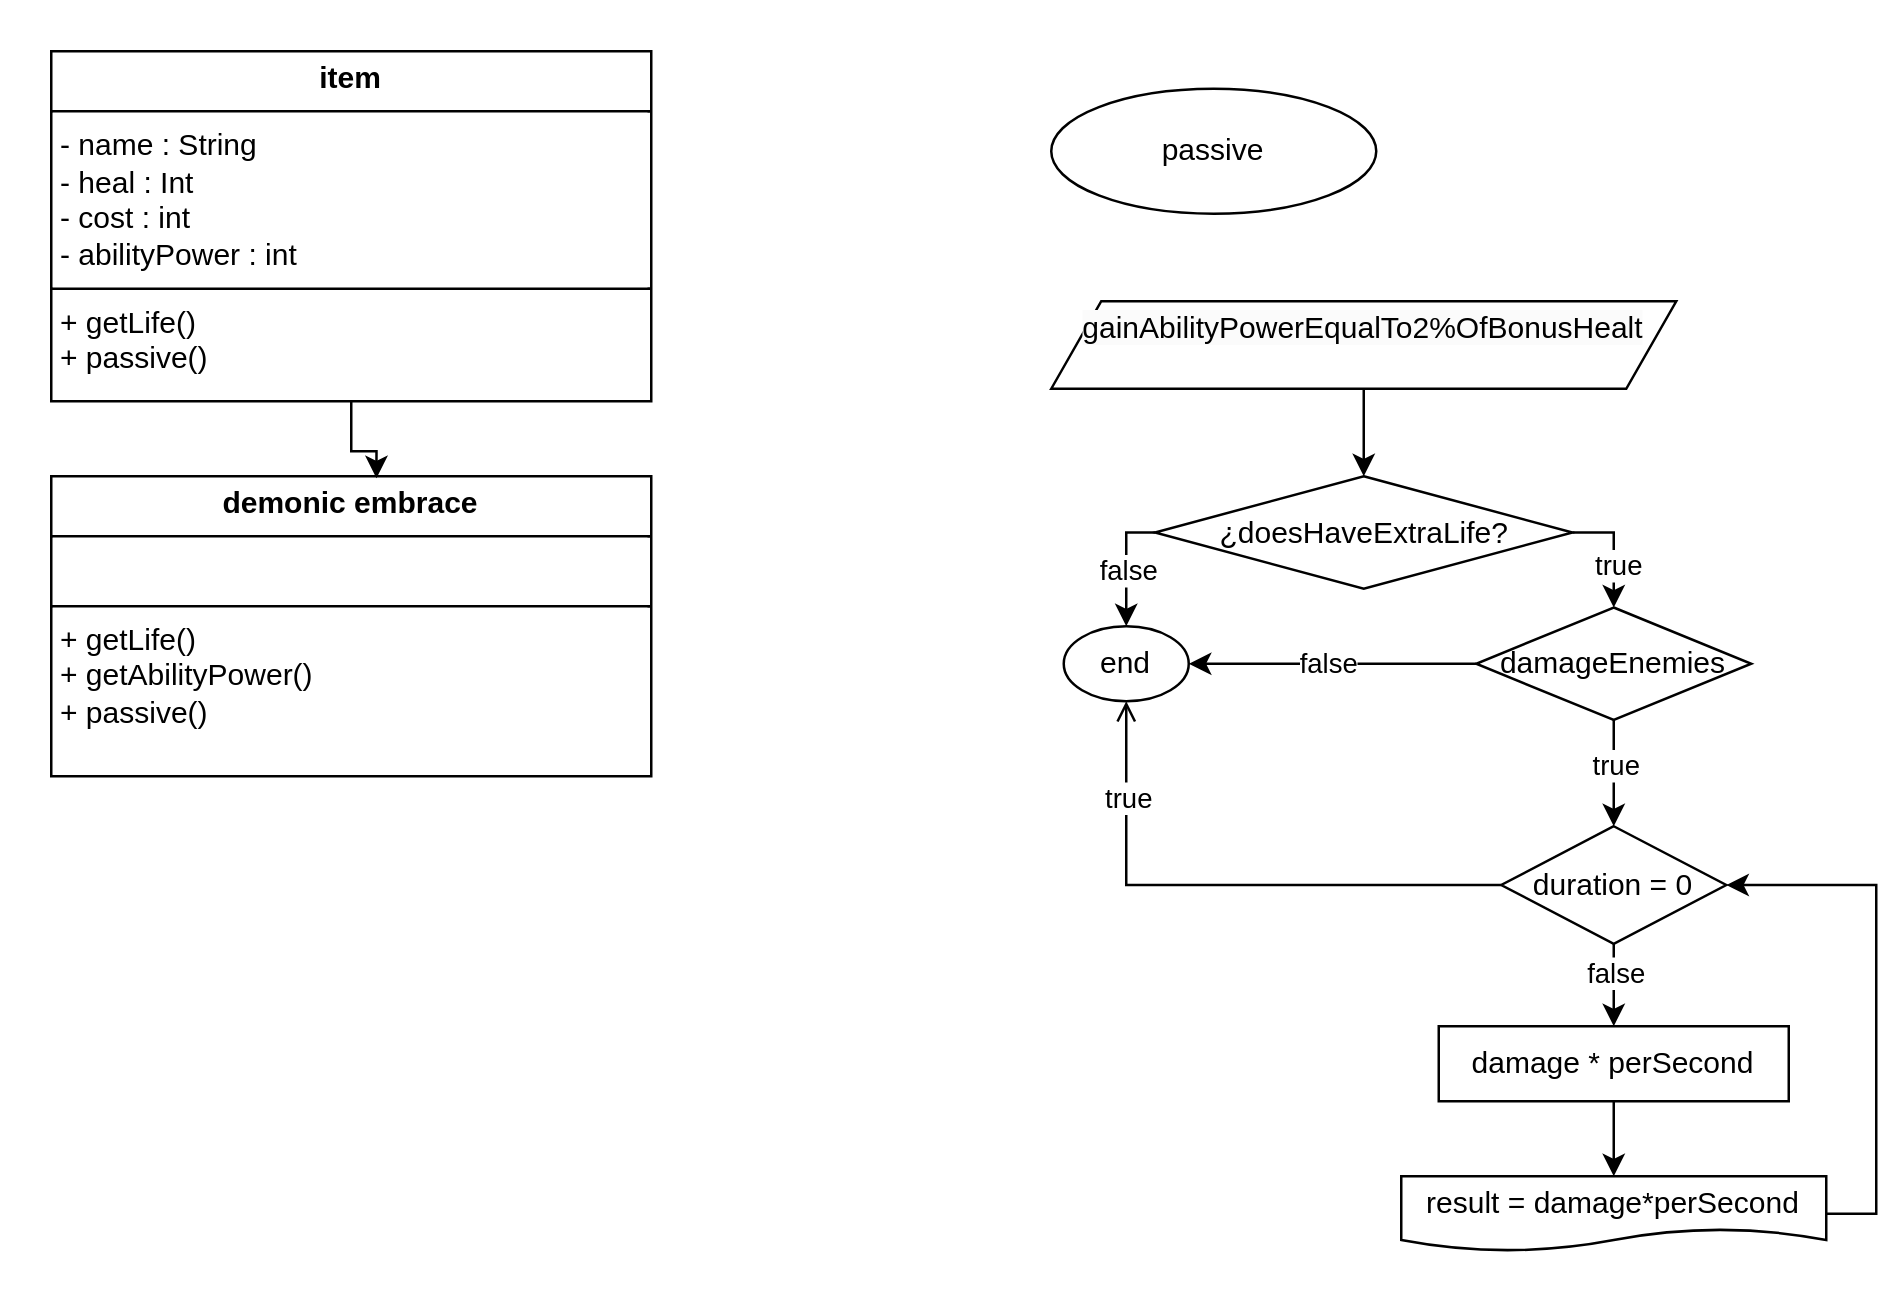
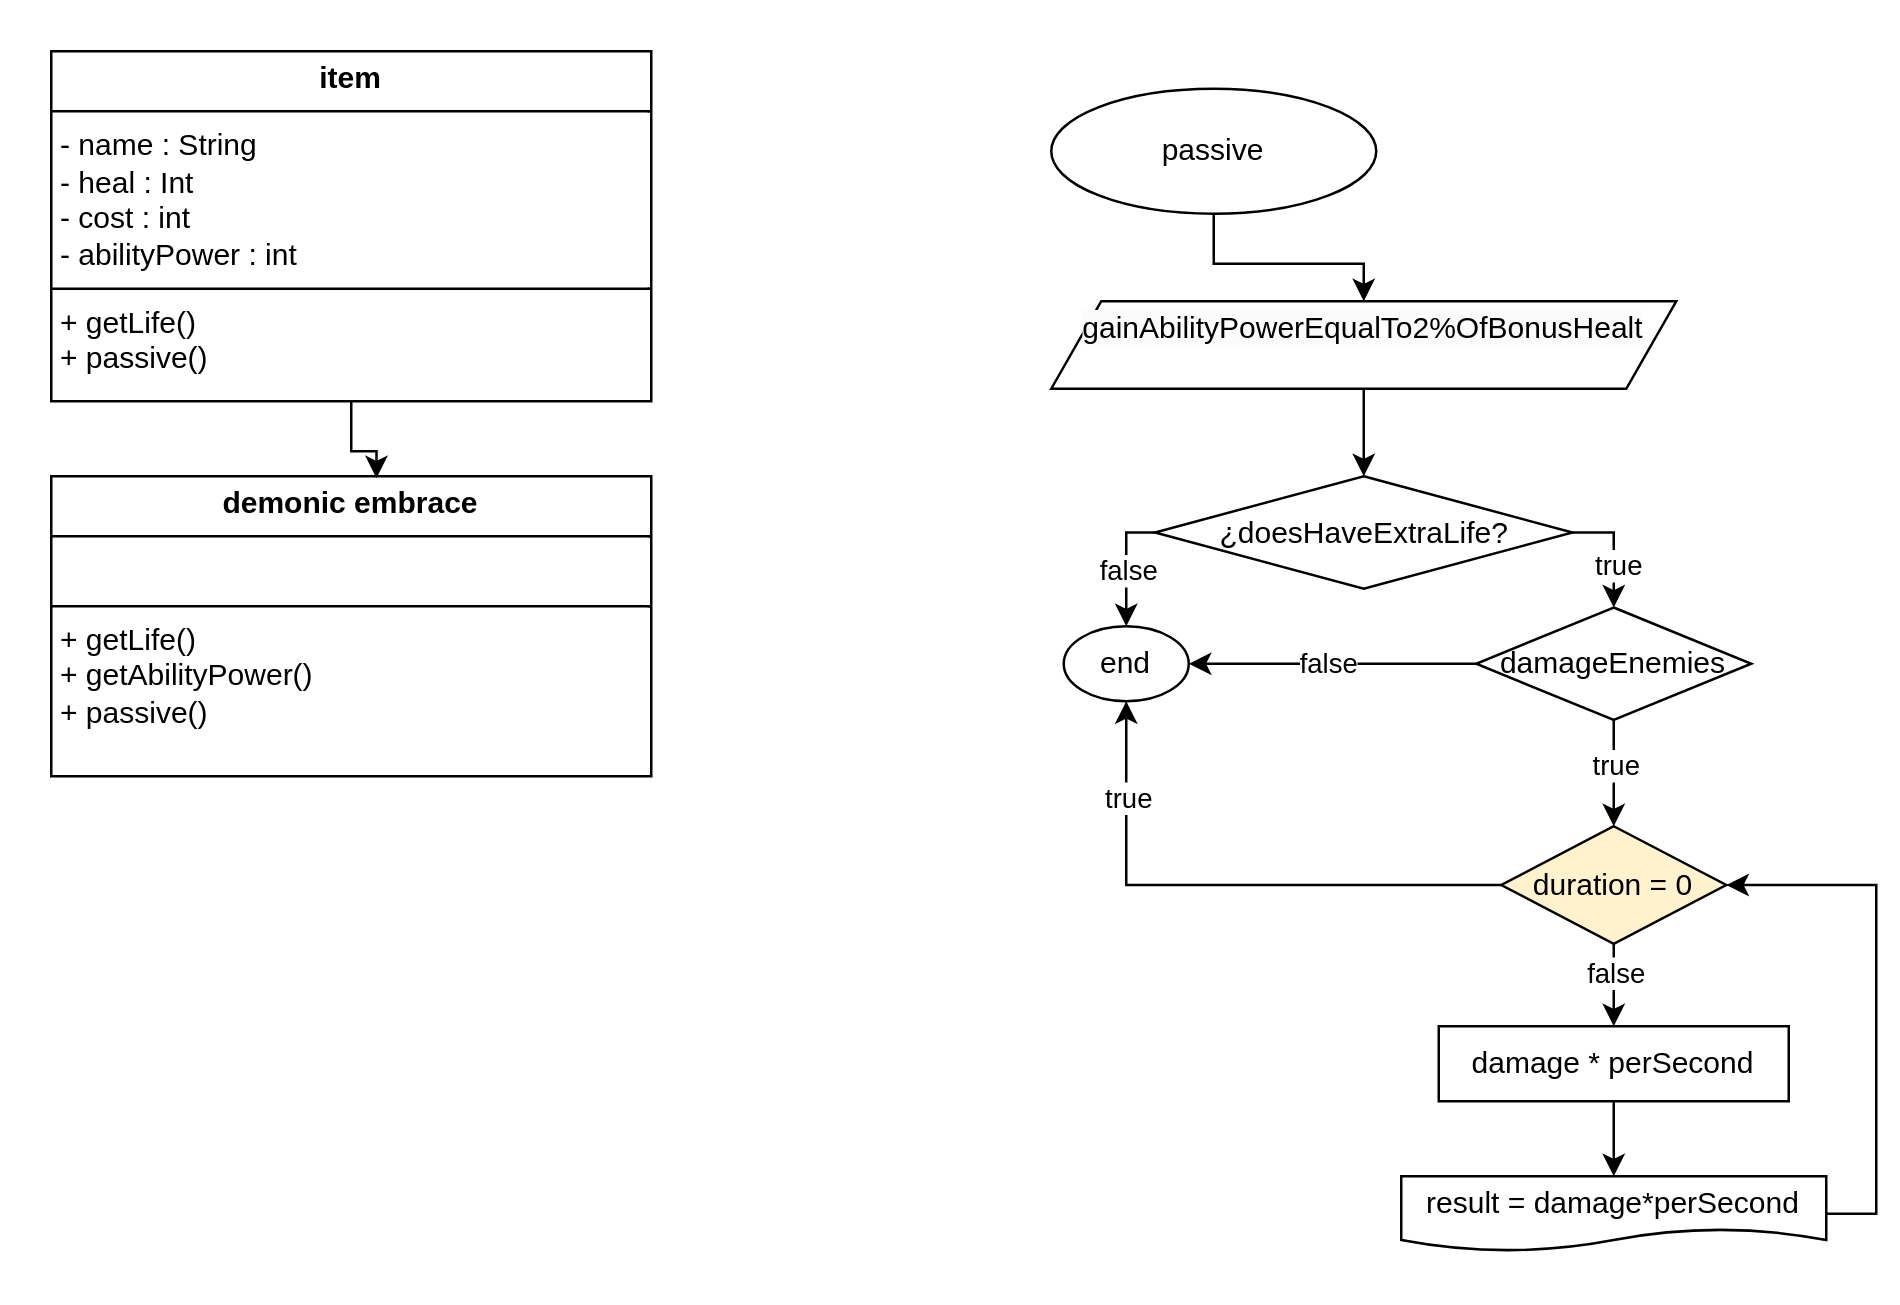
none -> (1274, 264)
(1126, 715) -> (1126, 719)
(1614, 885) -> (1614, 885)
